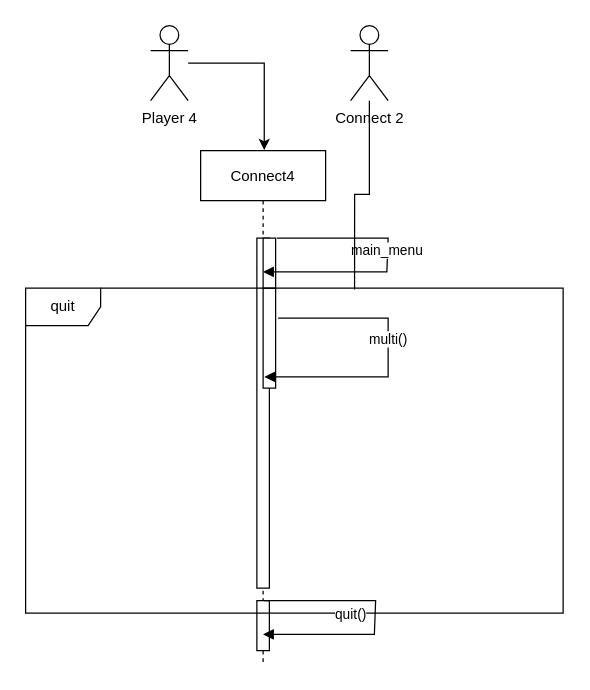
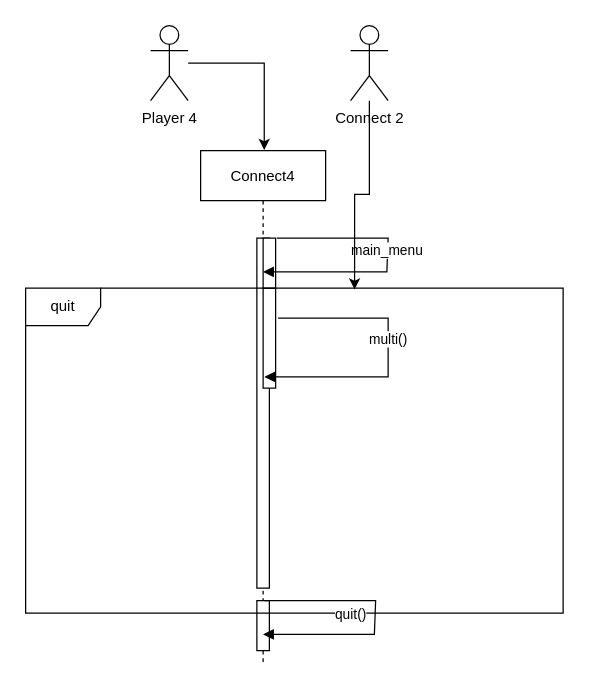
(355, 281) -> (355, 279)
